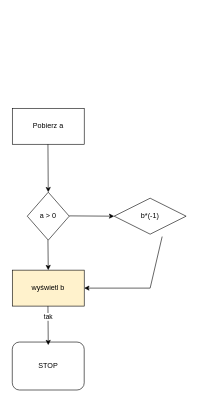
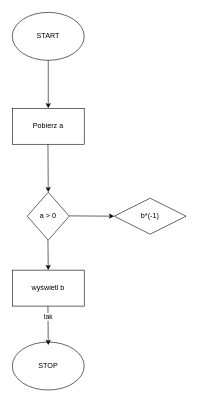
none -> (48, 36)
none -> (48, 102)
(156, 263) -> none
(48, 288) -> (48, 288)
(48, 366) -> (48, 366)
